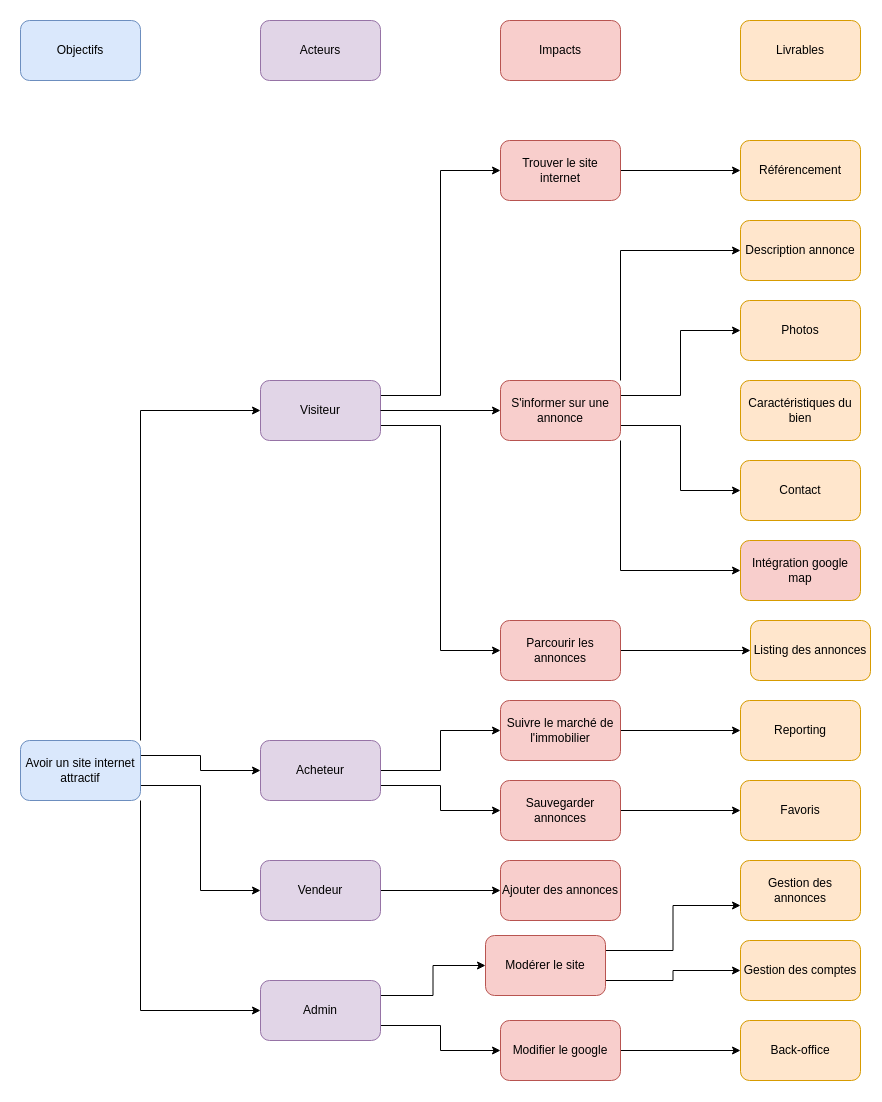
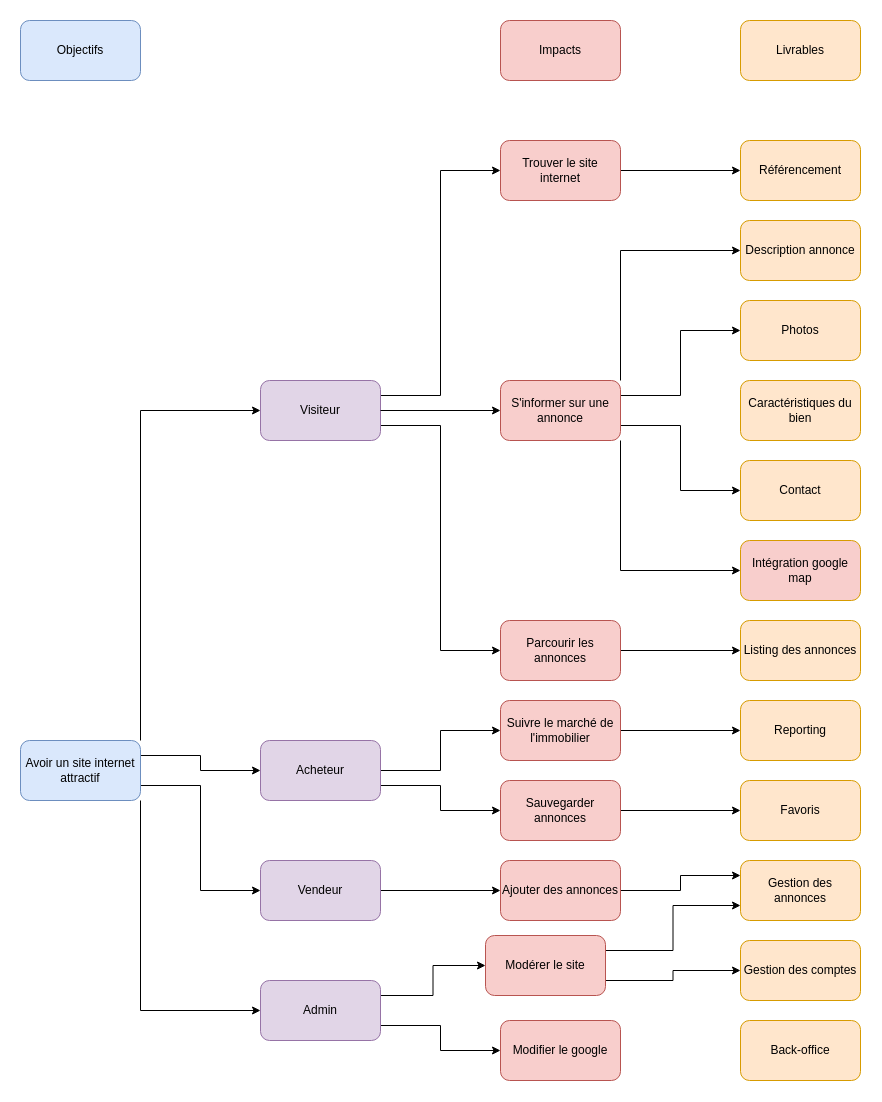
(321, 51) -> none
(811, 651) -> (801, 651)
none -> (681, 887)
(677, 1051) -> none
